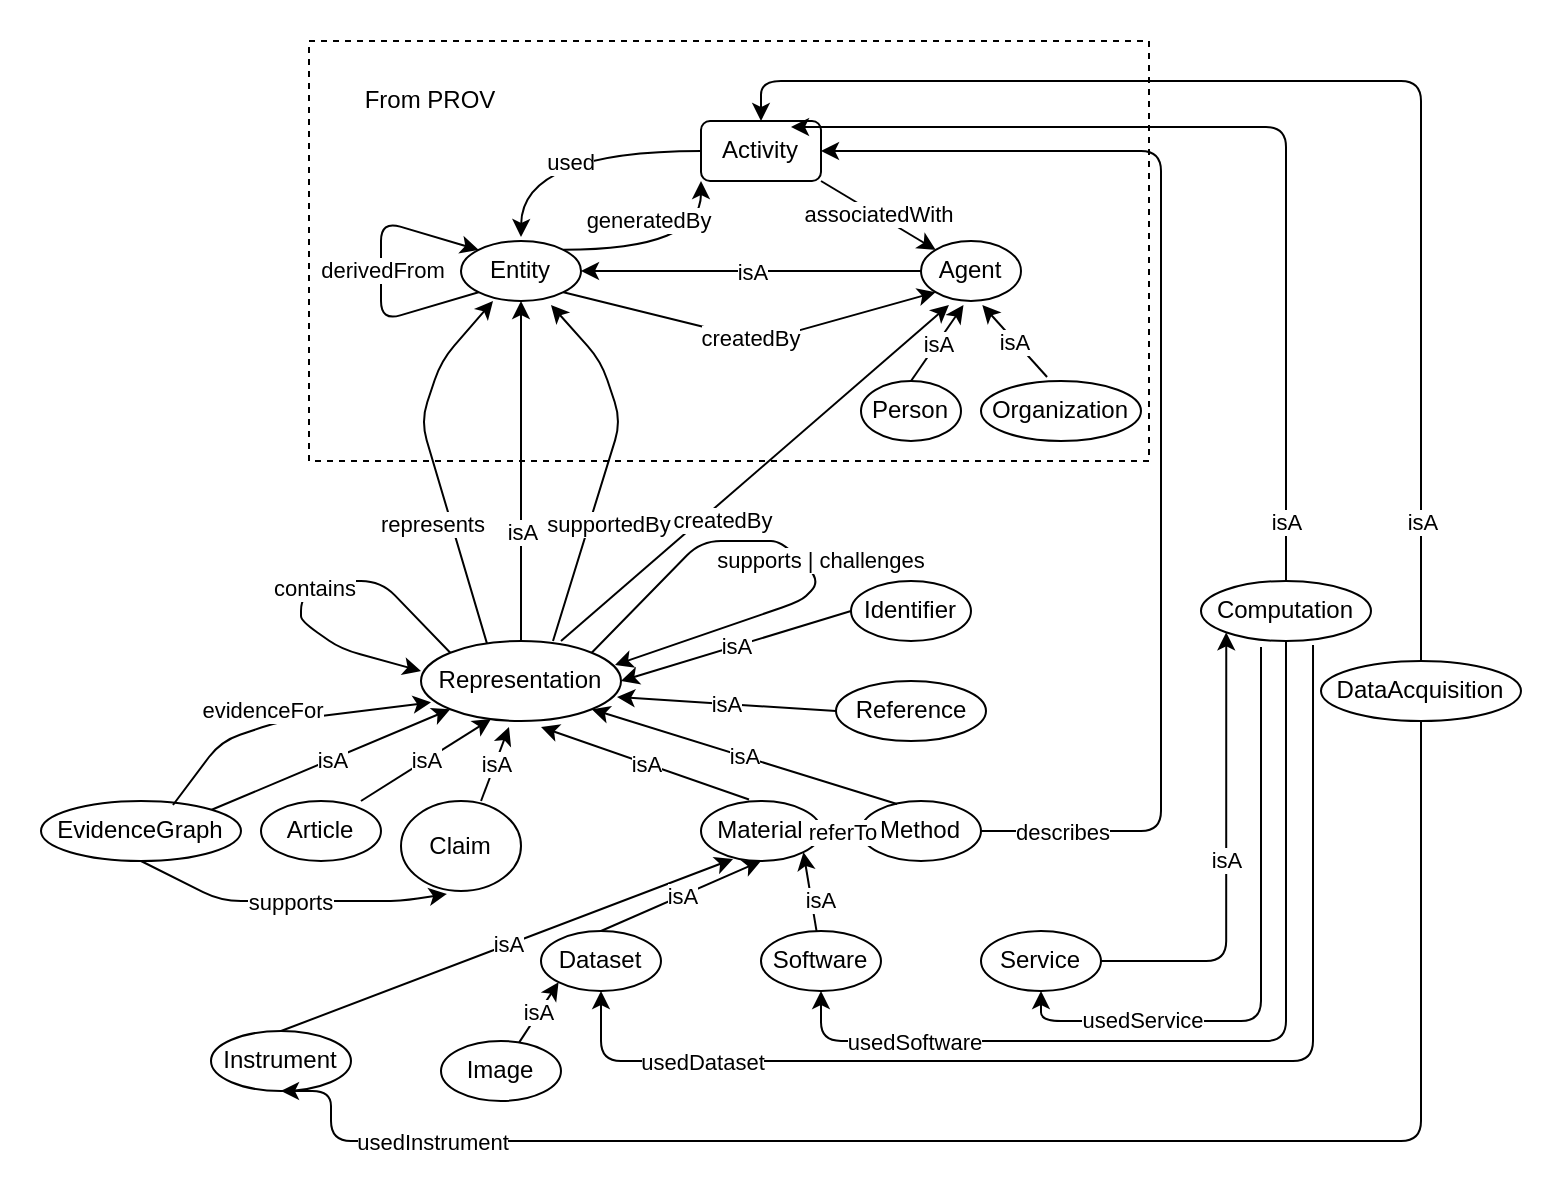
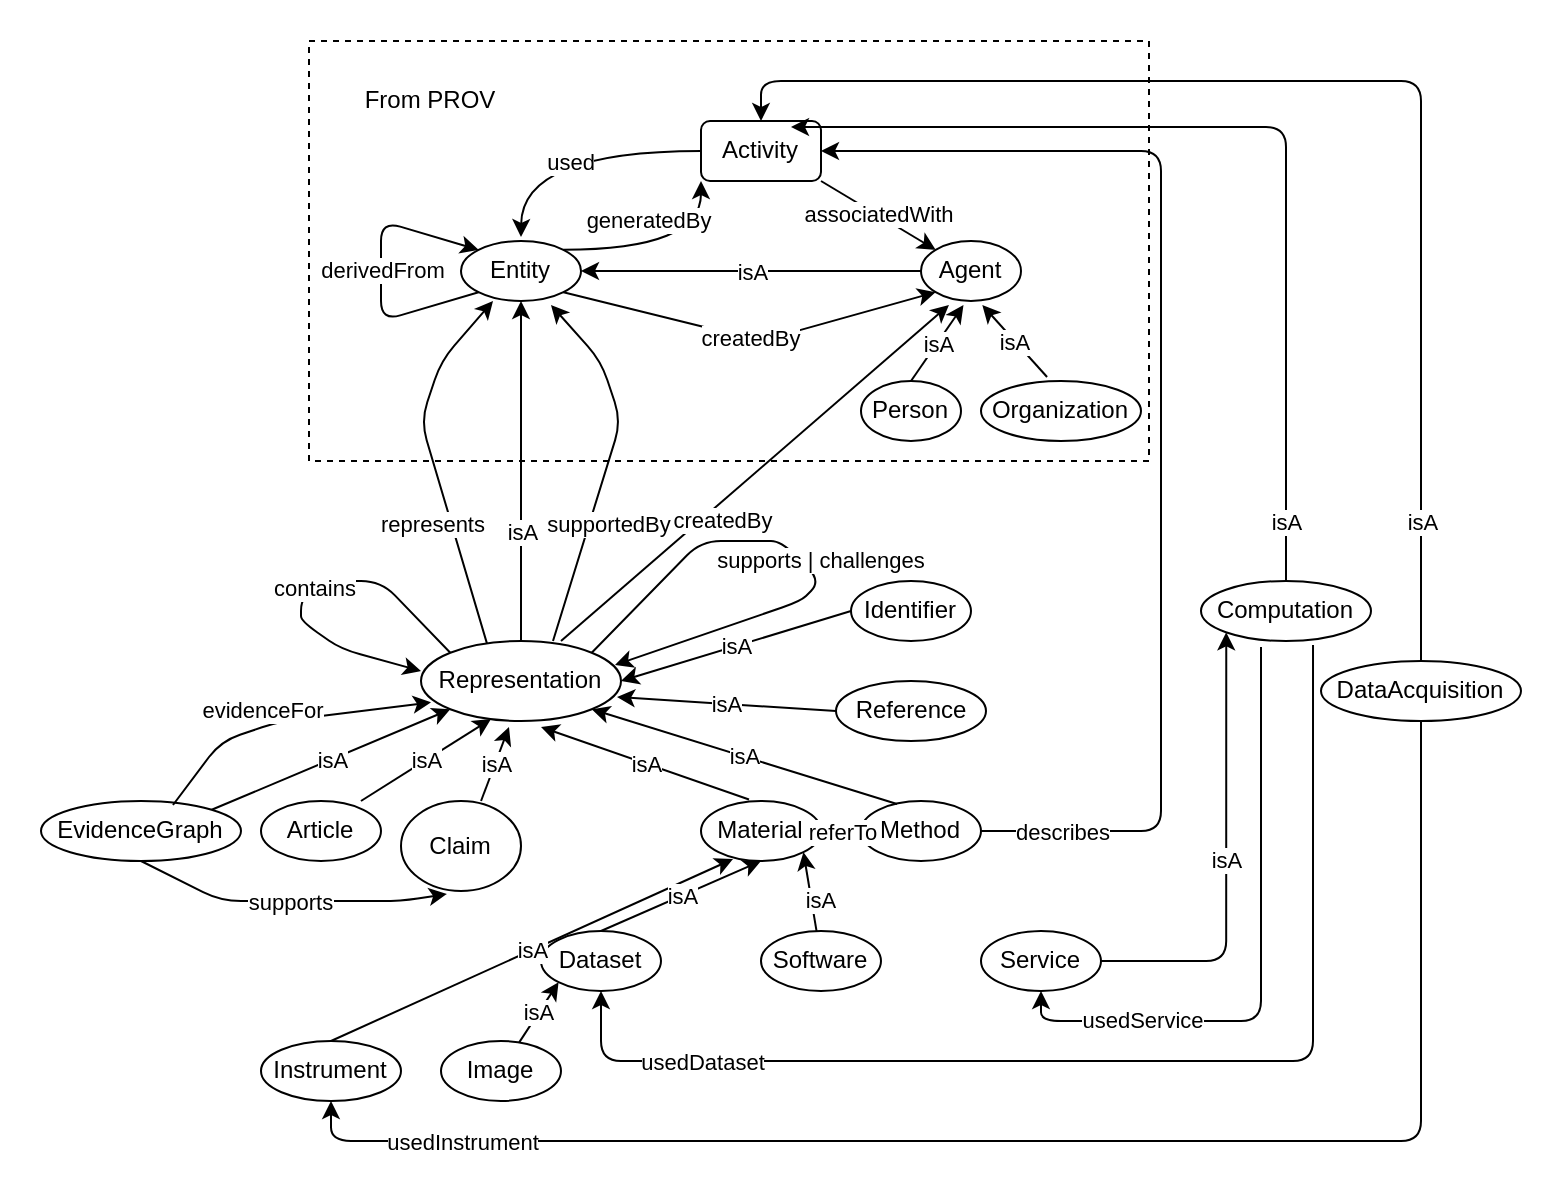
(1235, 1041) -> none
(281, 1061) -> (331, 1071)
